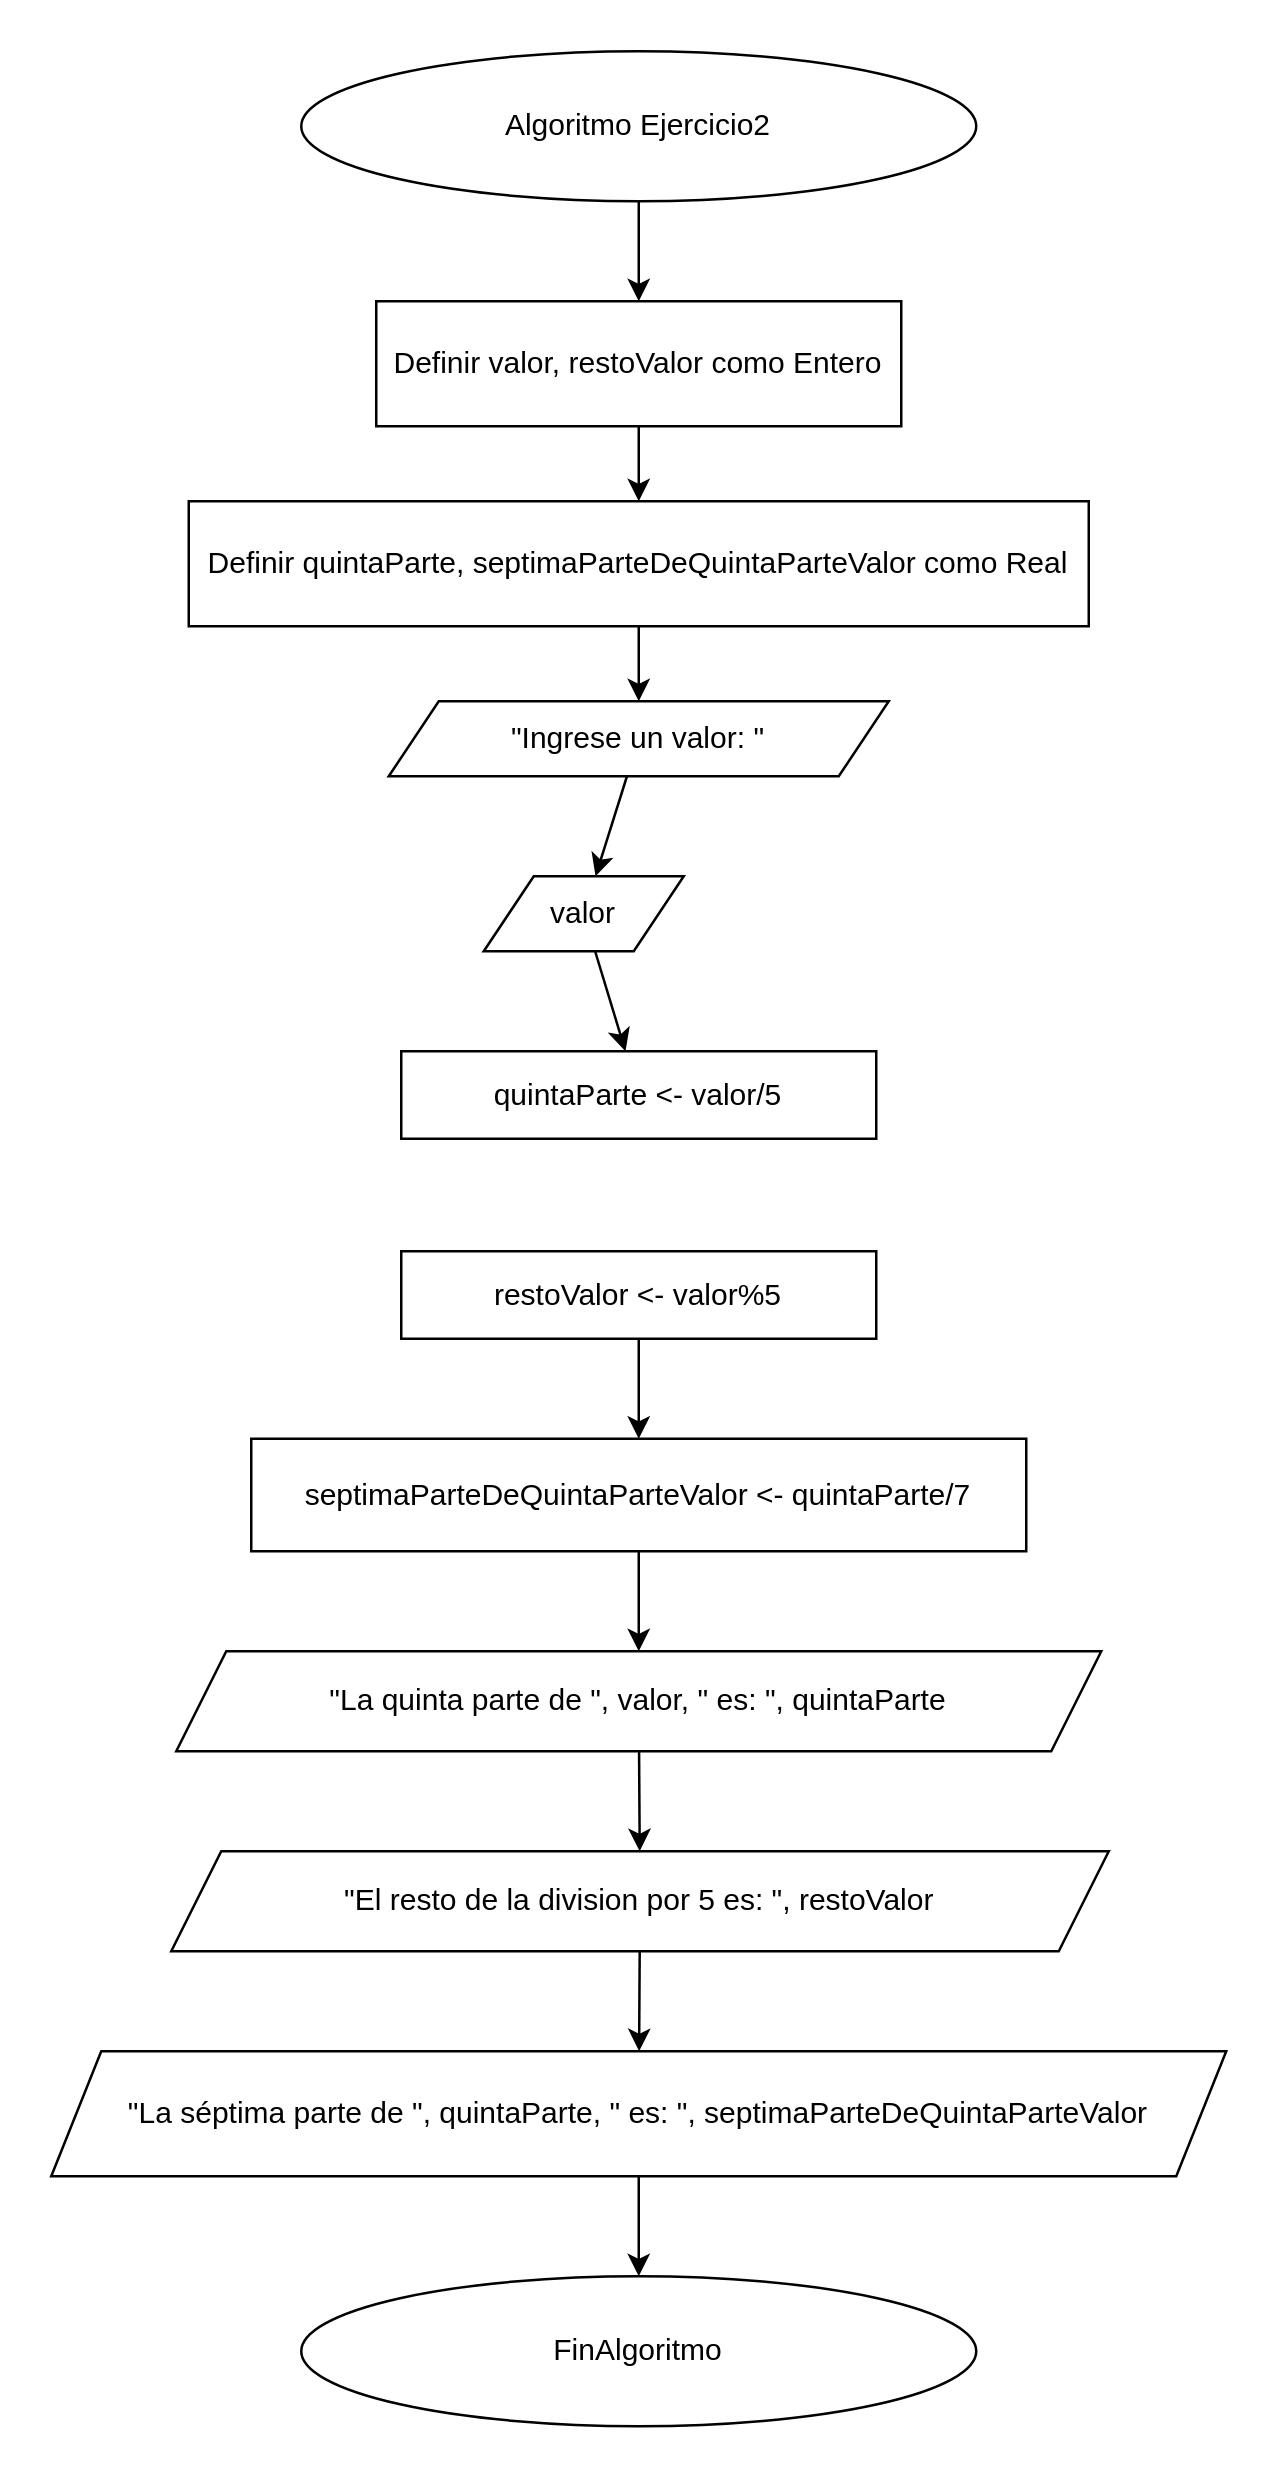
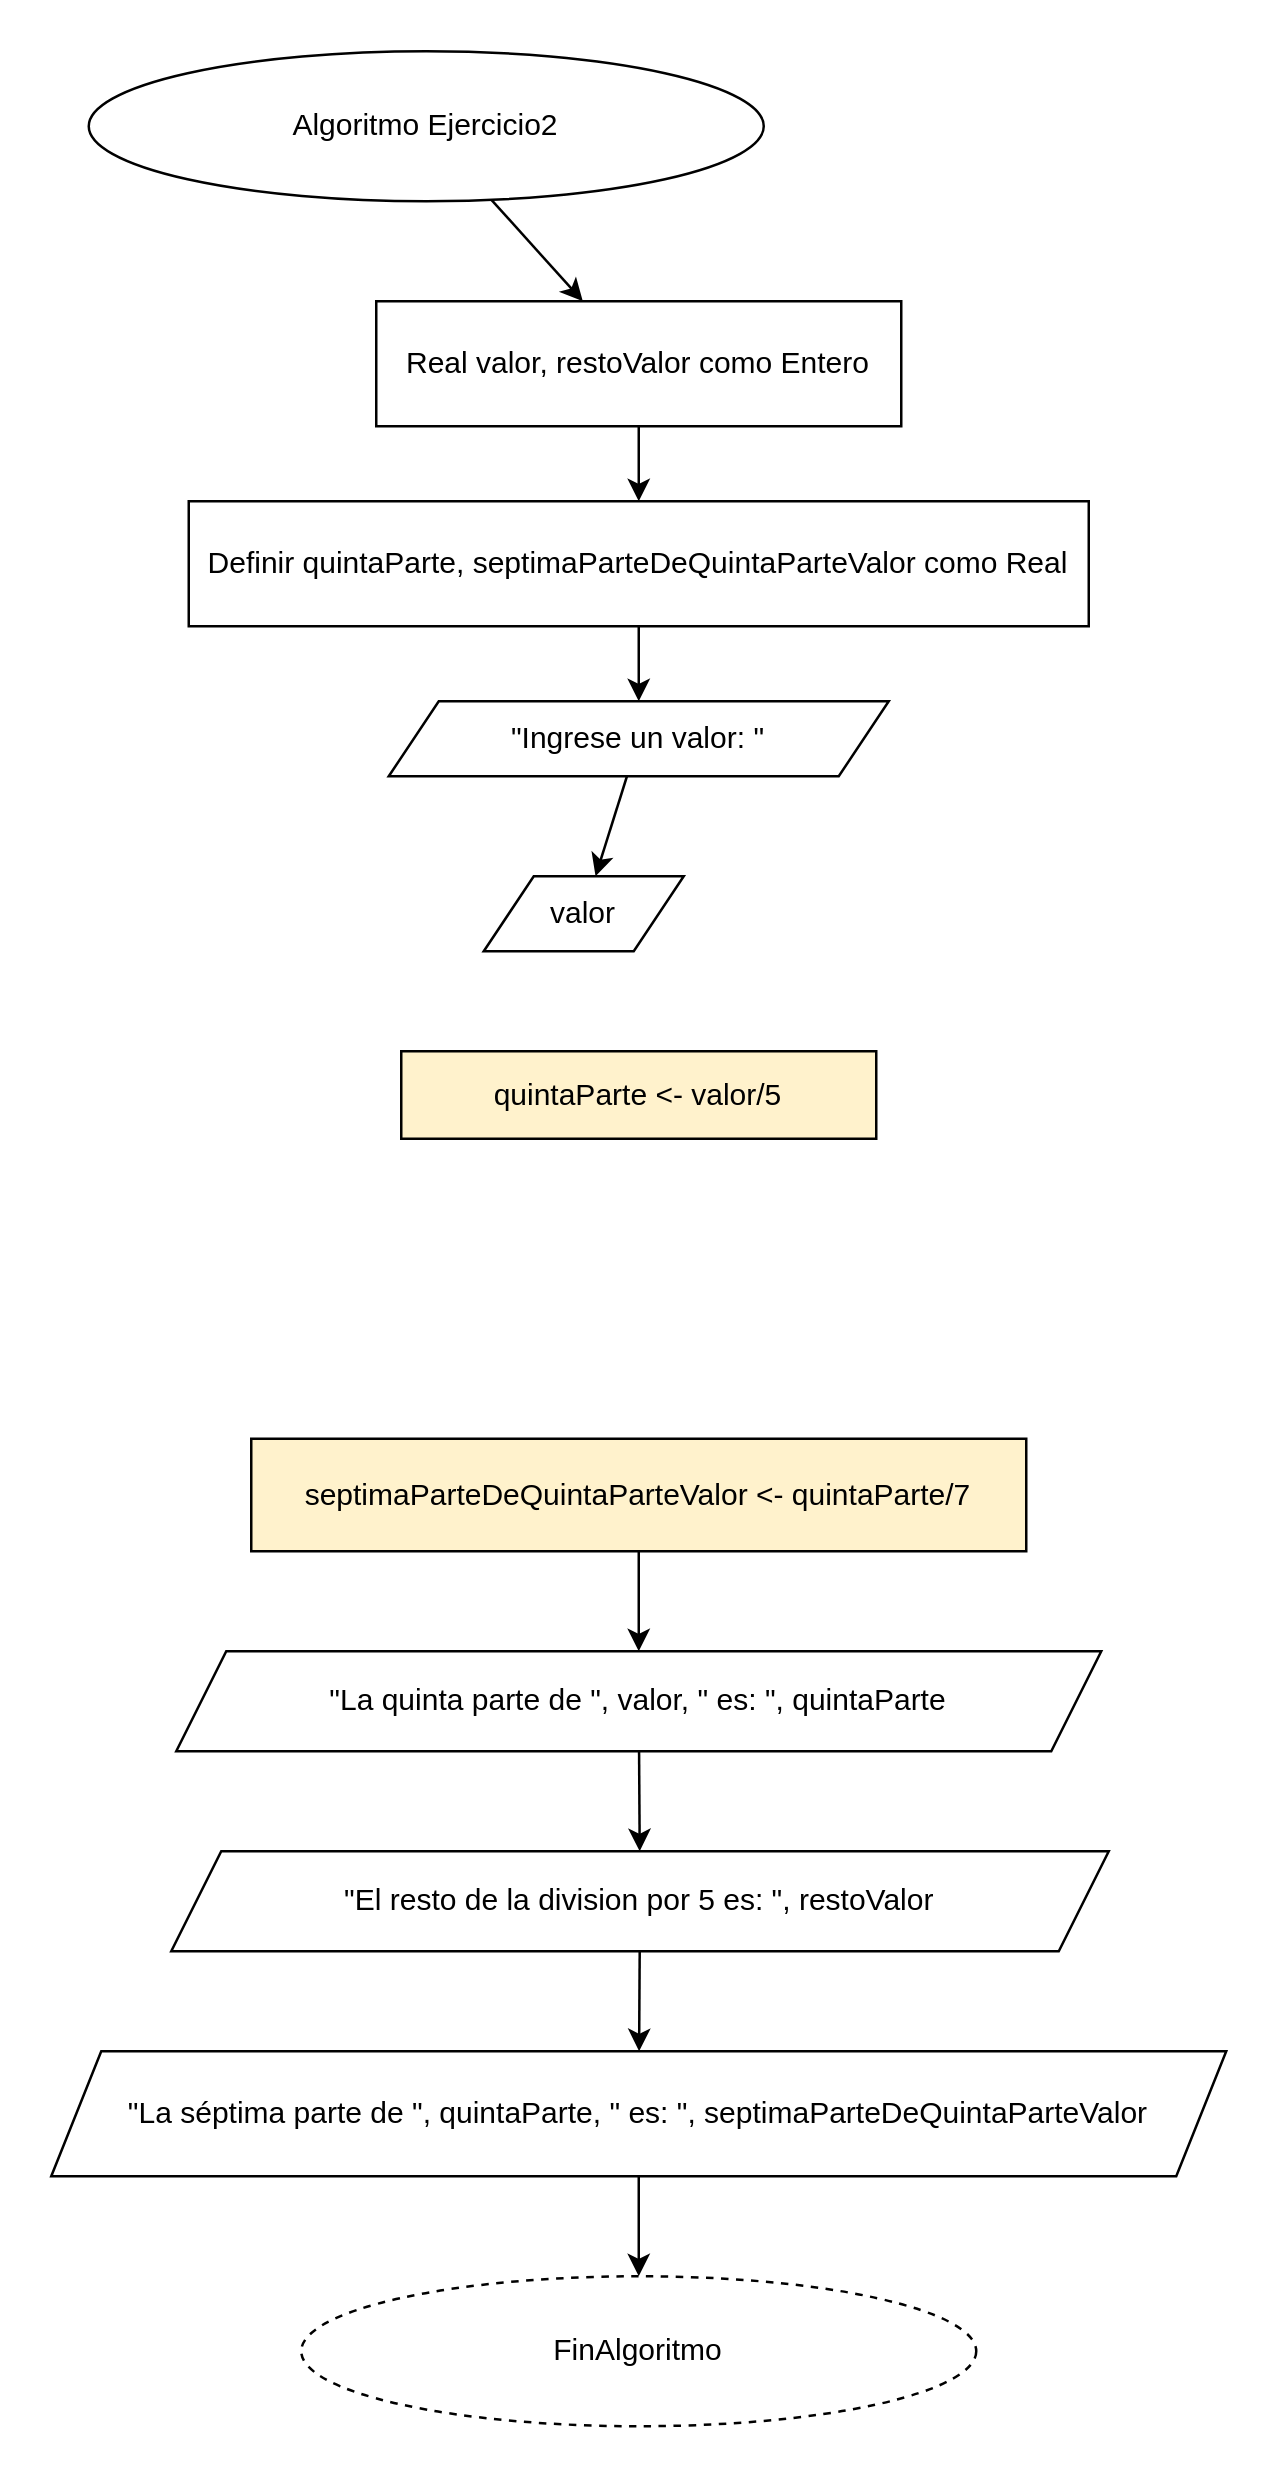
(639, 126) -> (426, 126)
(639, 364) -> (639, 364)
(608, 994) -> none
(639, 1095) -> (639, 1095)
(639, 1295) -> none
(639, 1381) -> none
(639, 1495) -> (639, 1495)
(639, 2351) -> (639, 2351)
